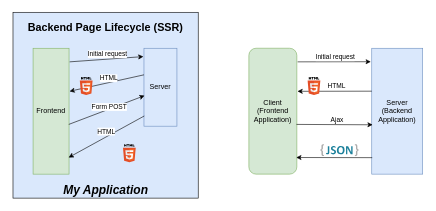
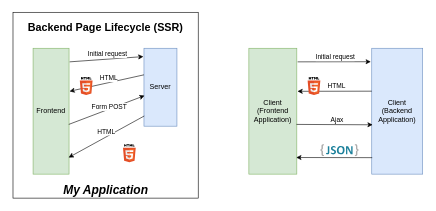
(105, 105) -> (105, 105)
(273, 111) -> (273, 111)
(397, 111) -> (397, 111)
